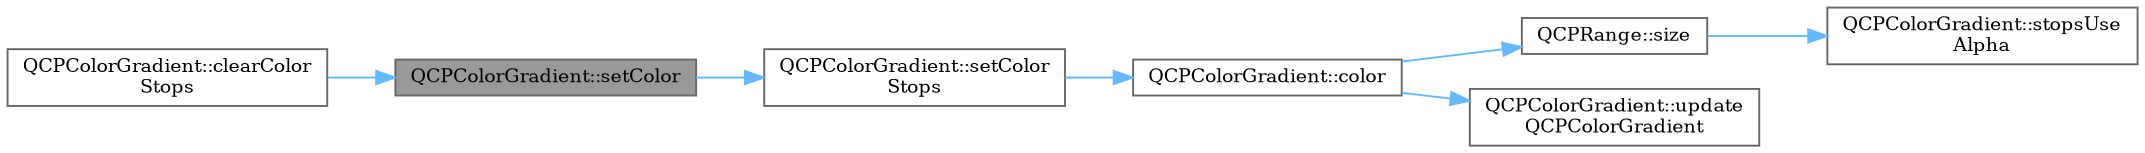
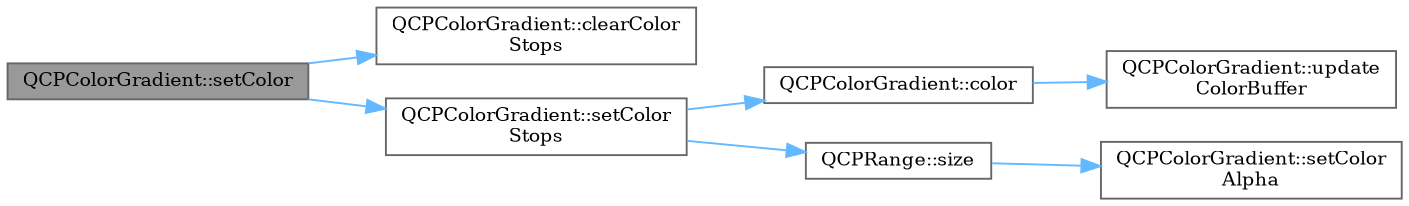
(1982, 36) -> (1251, 170)
(1452, 55) -> (737, 146)
(352, 78) -> (333, 60)
(1615, 117) -> (1251, 79)
